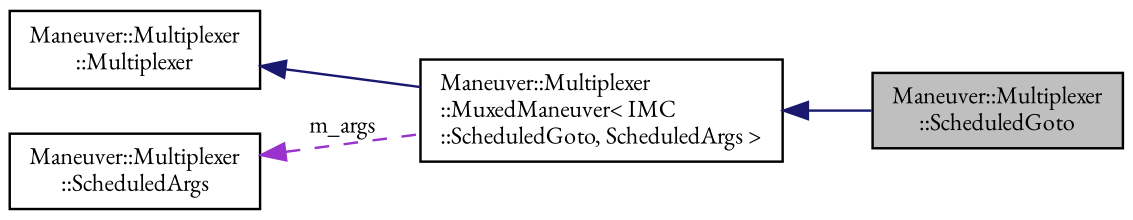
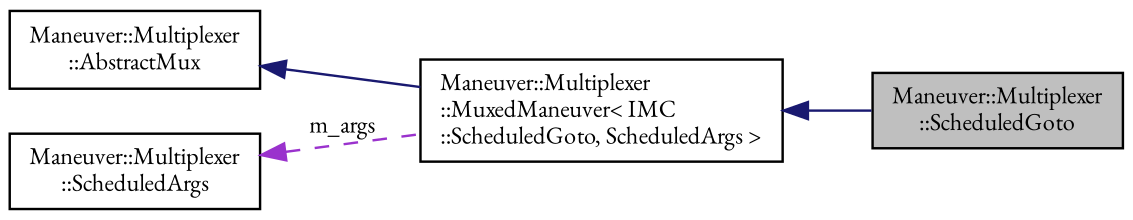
(135, 50) -> (135, 50)
